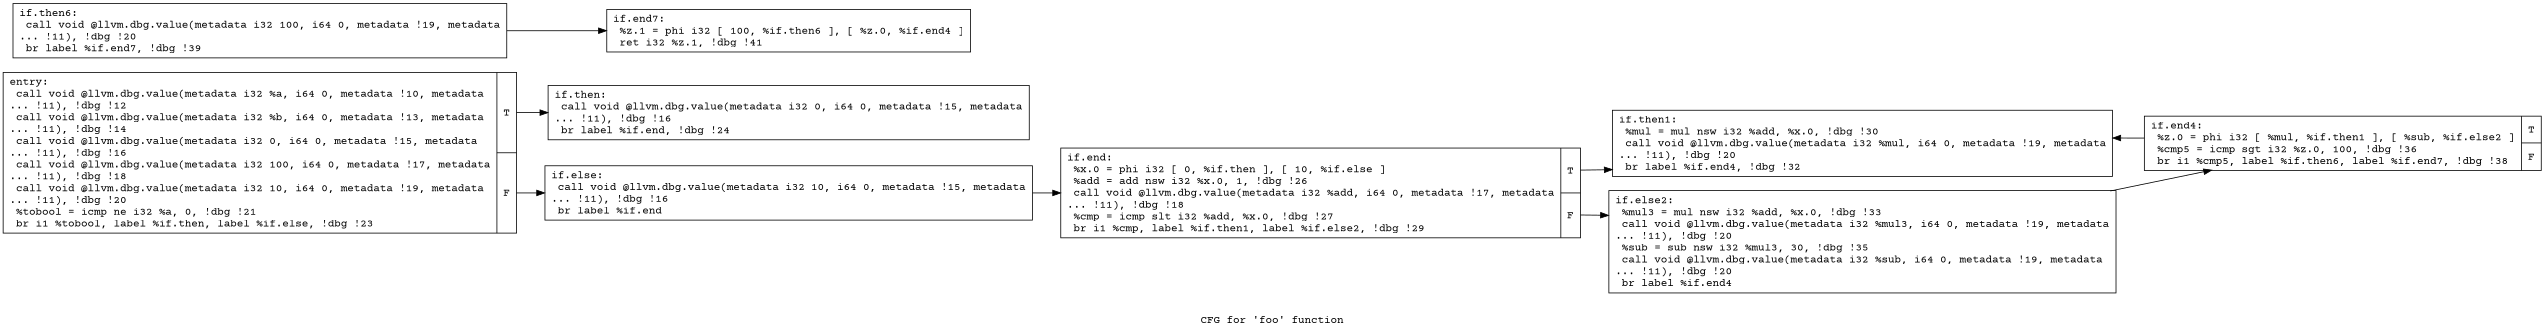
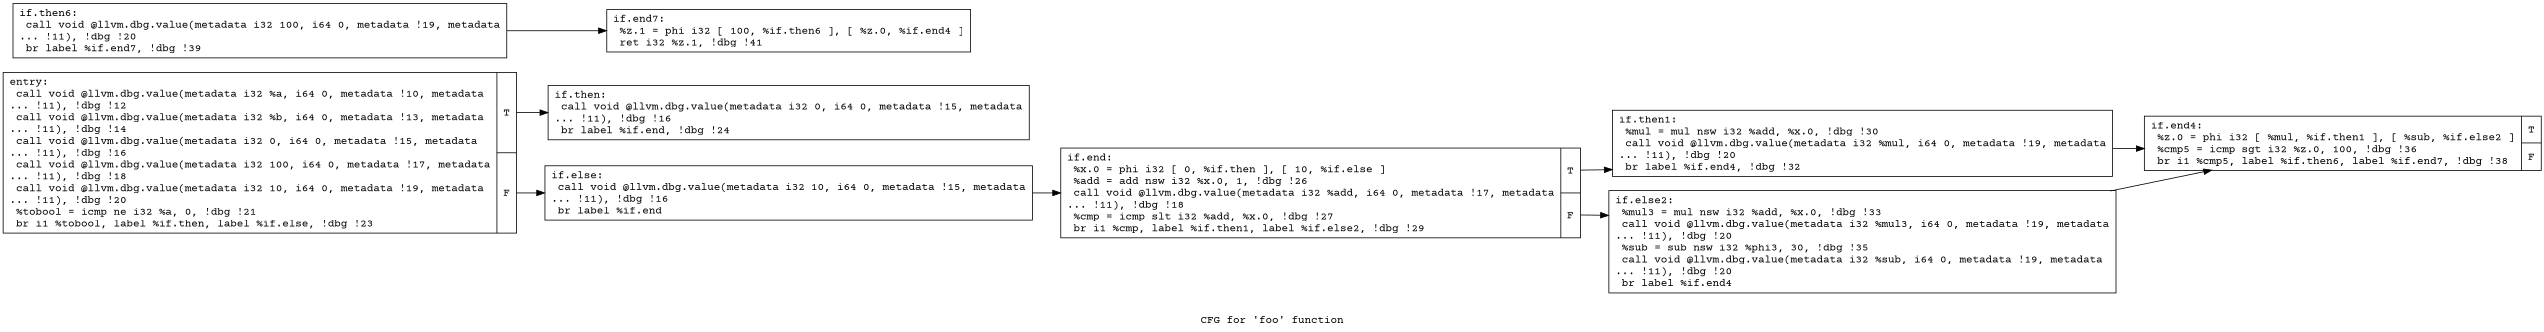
(2133, 138) -> (2125, 149)
(1742, 247) -> (1742, 247)
